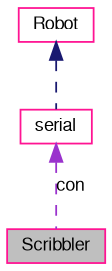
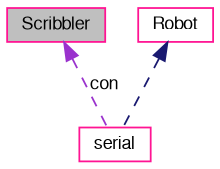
(56, 196) -> (90, 93)
